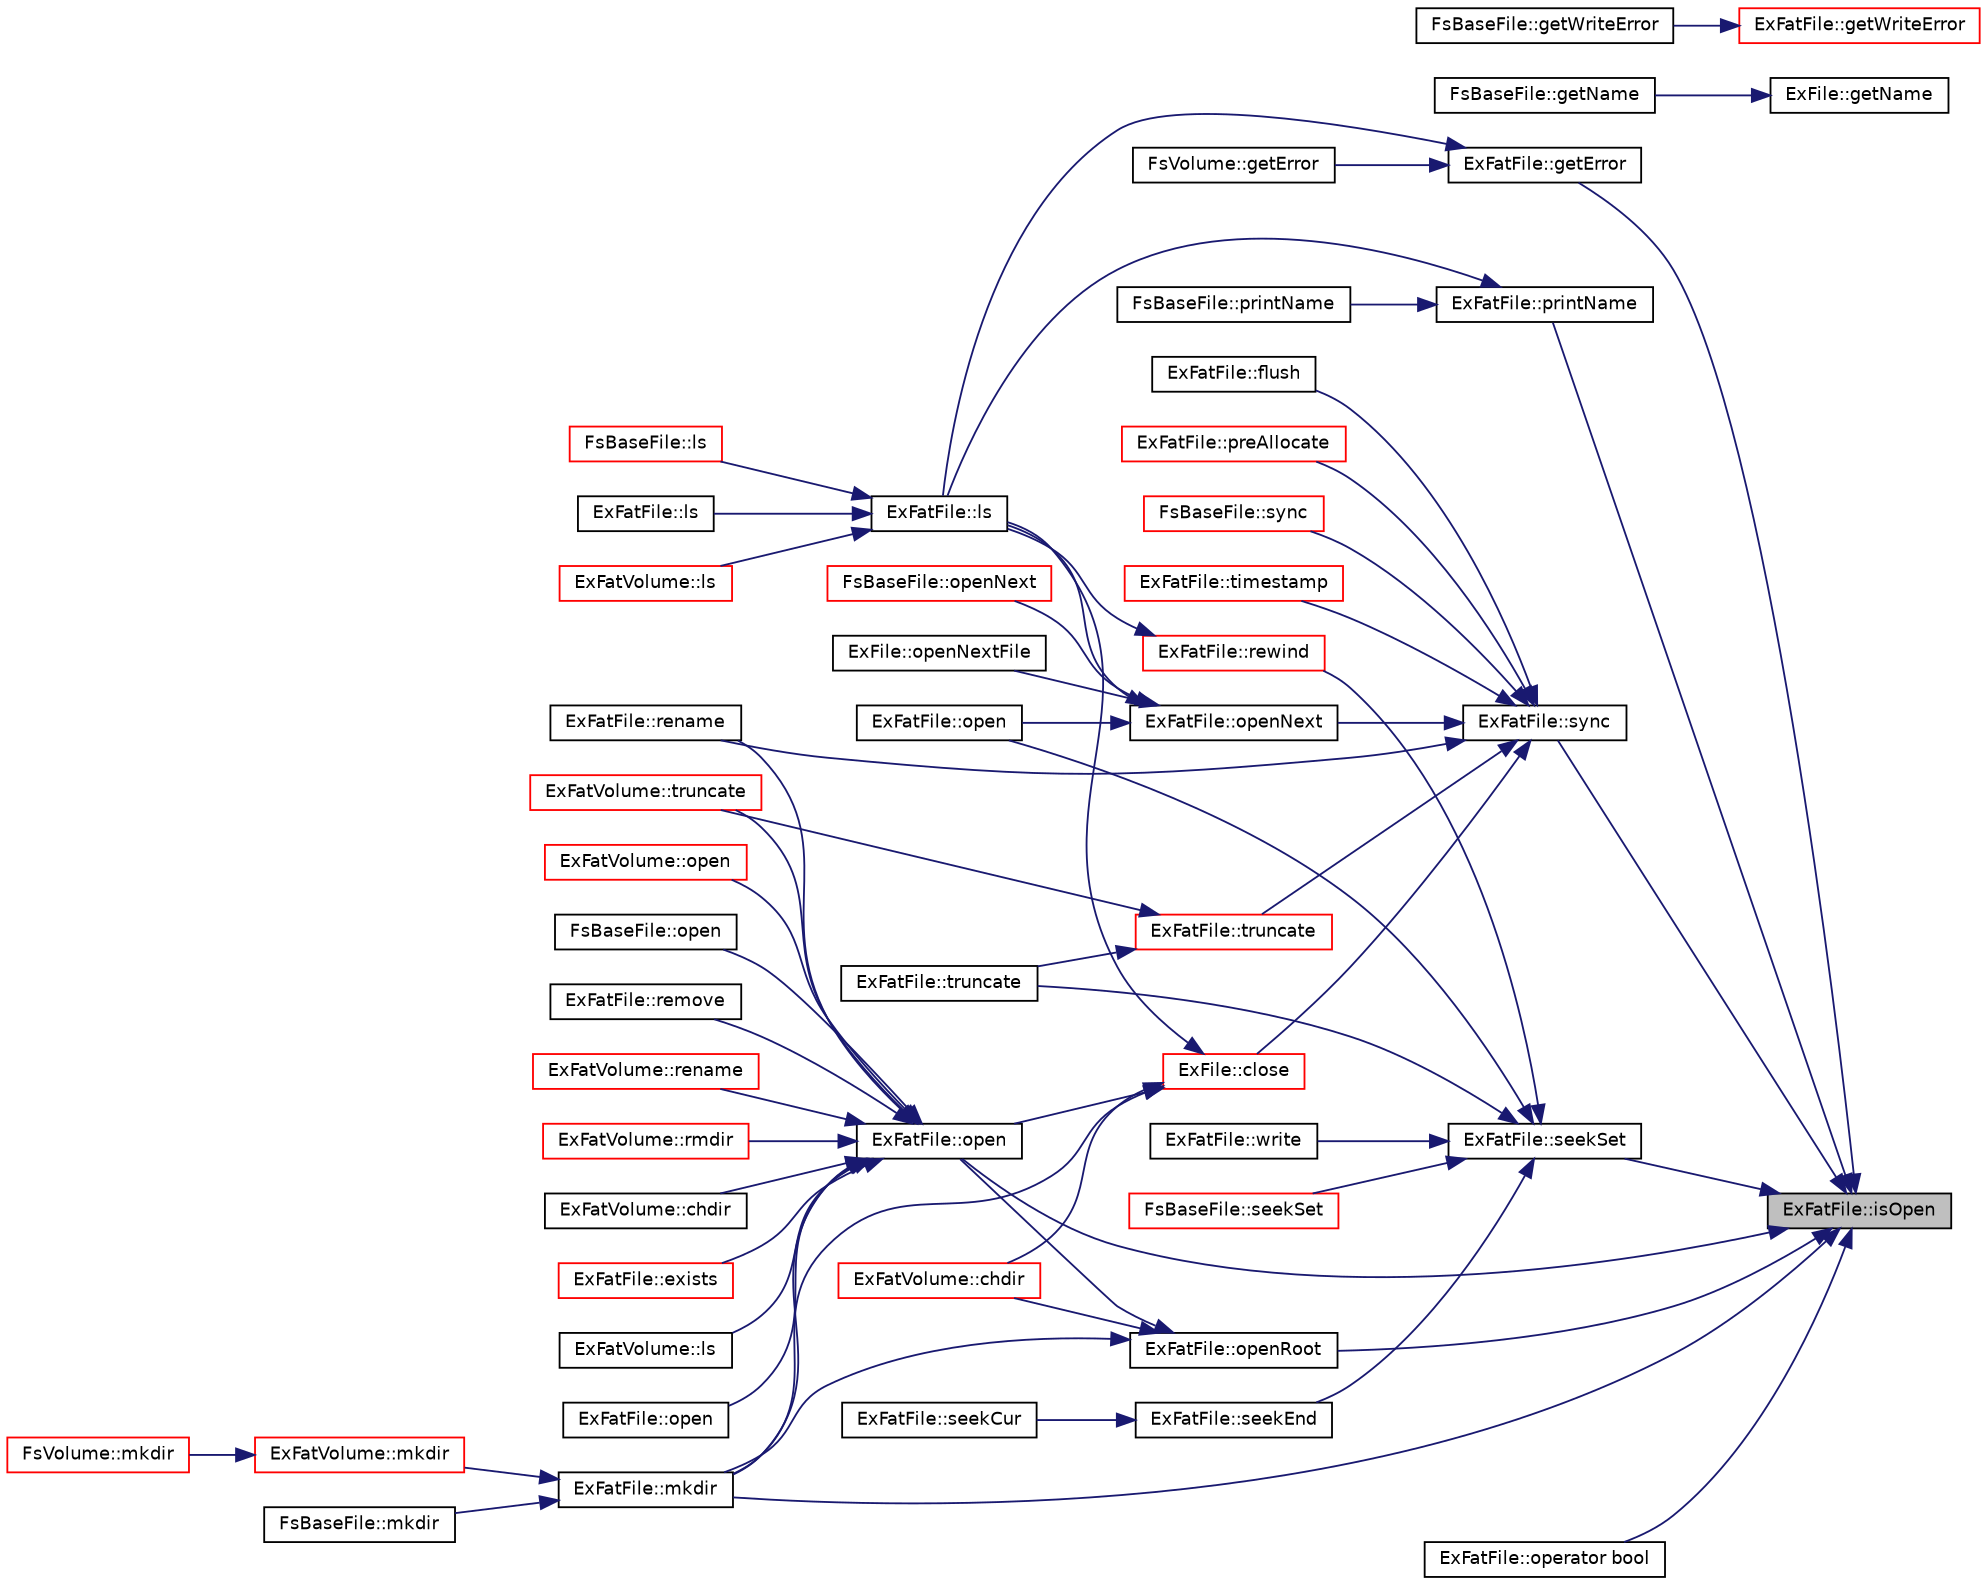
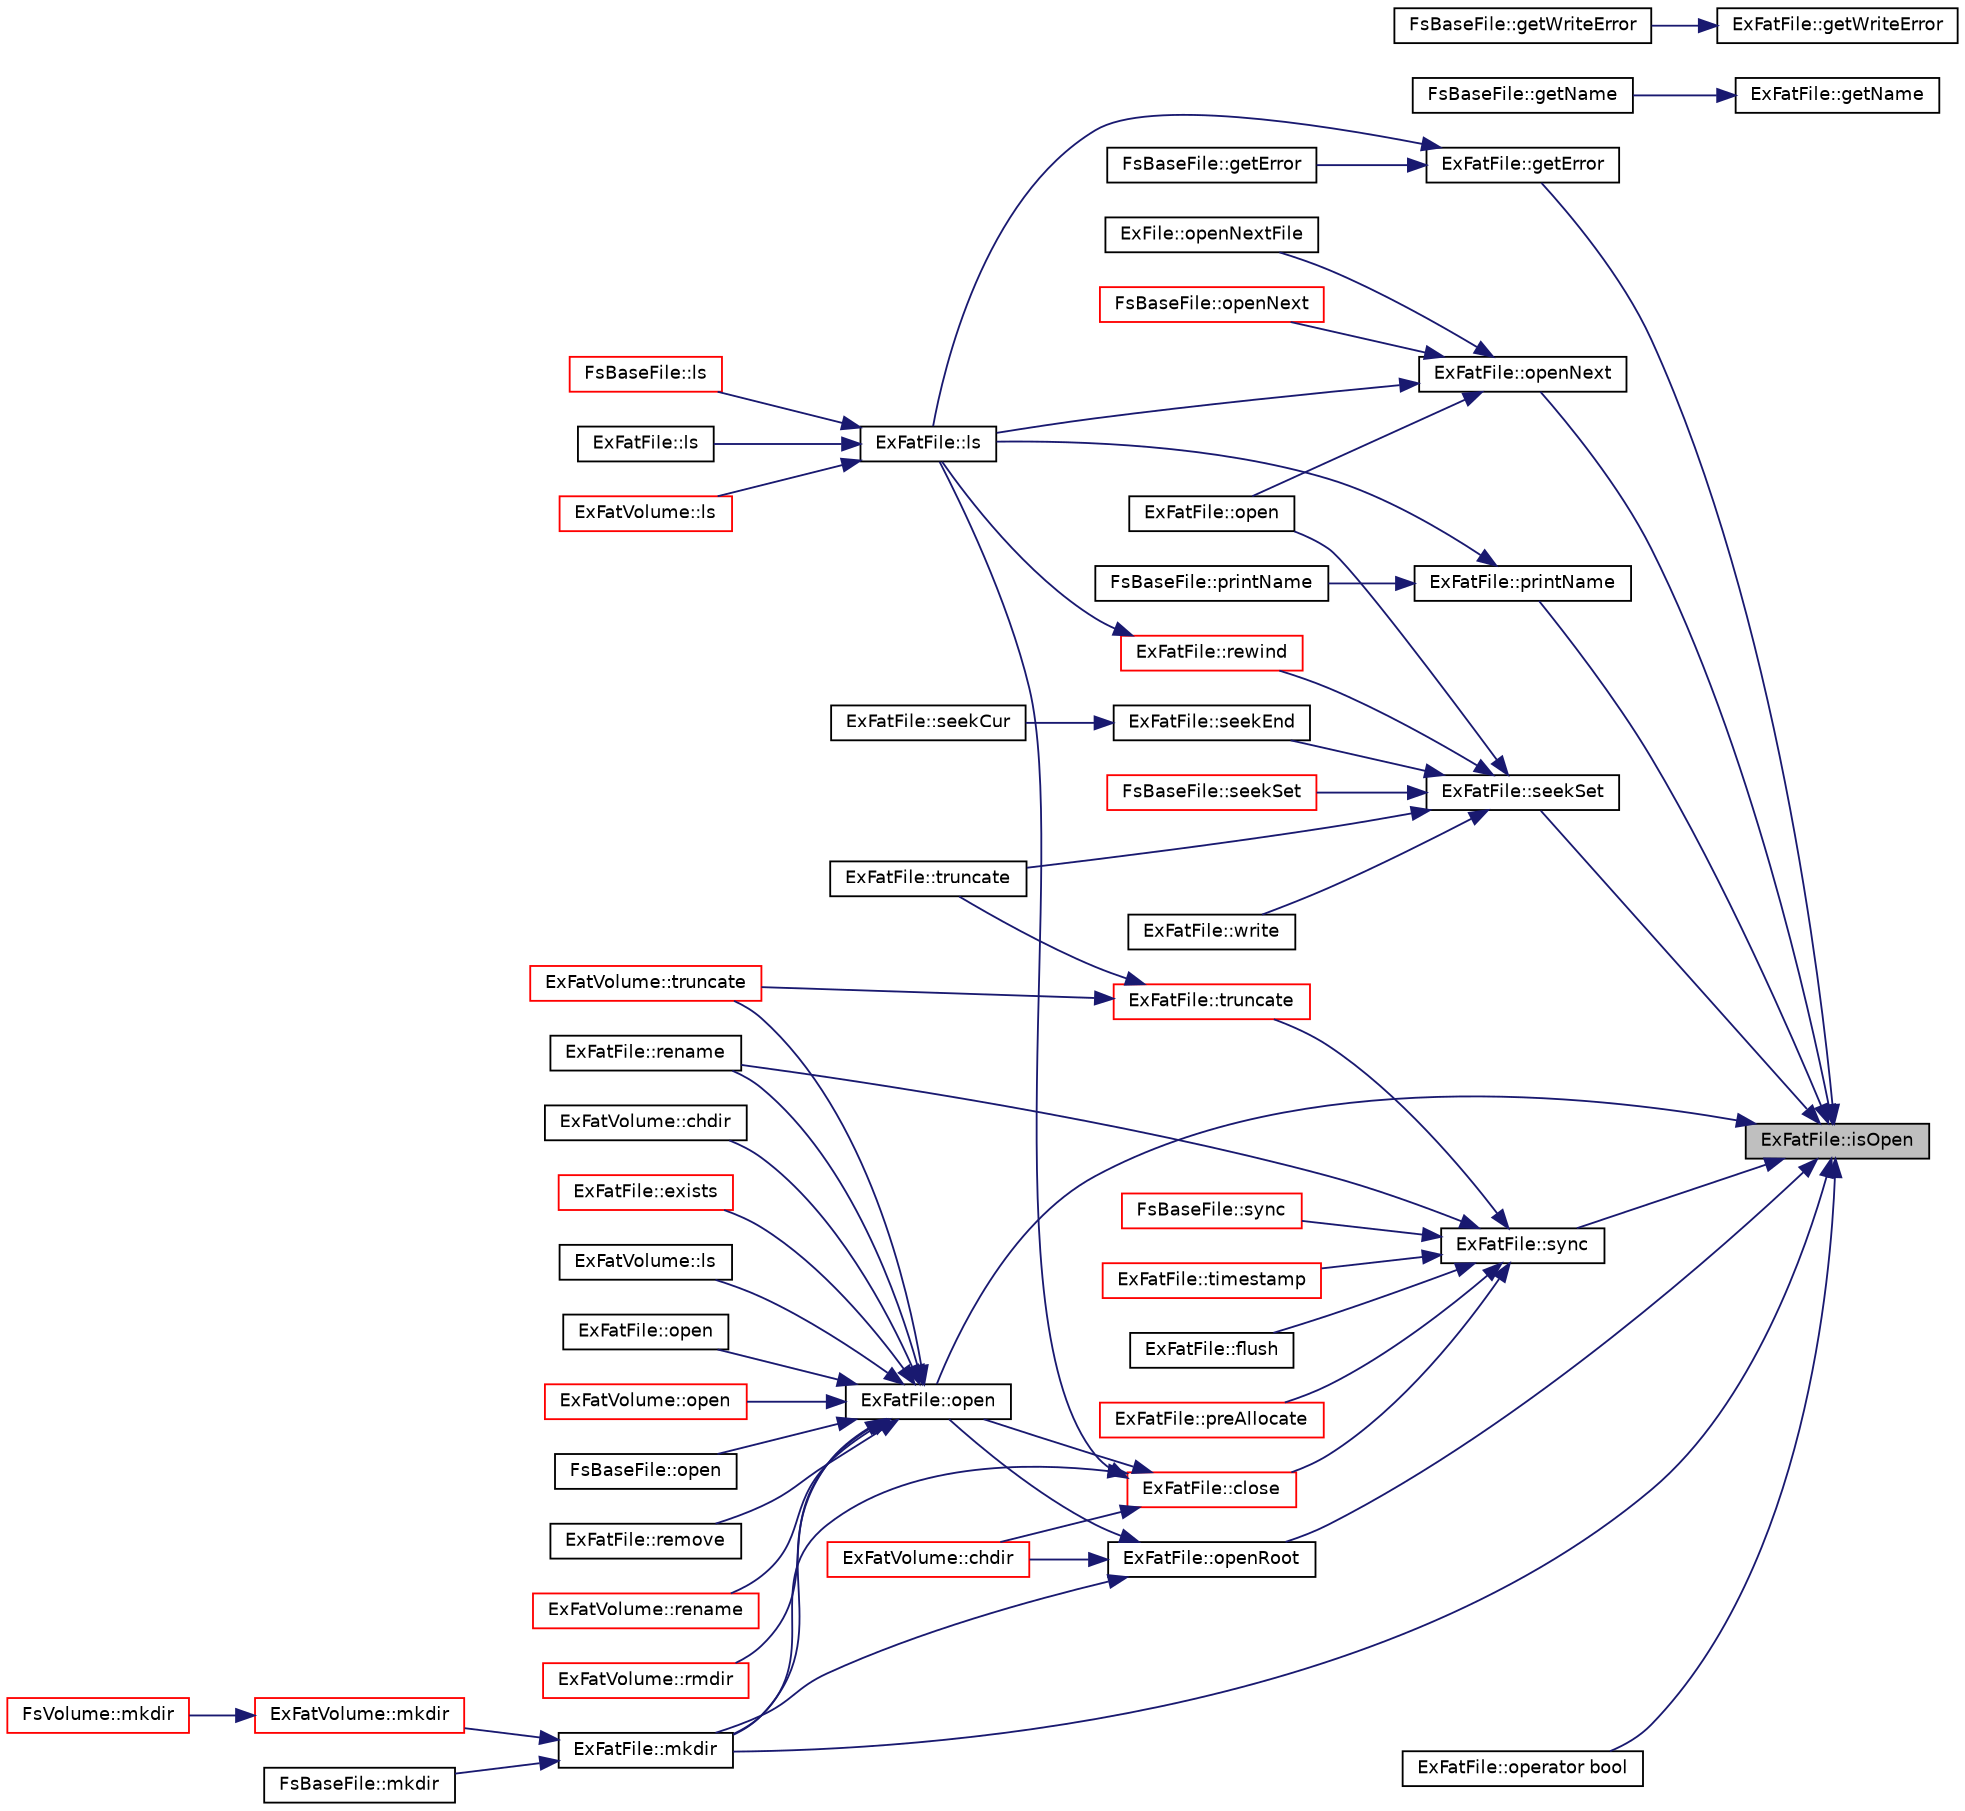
(1859, 26) -> (1837, 26)
(1859, 95) -> (1837, 95)
(1234, 165) -> (1212, 165)
(1399, 723) -> (1727, 730)
(1234, 1071) -> (1212, 1490)
